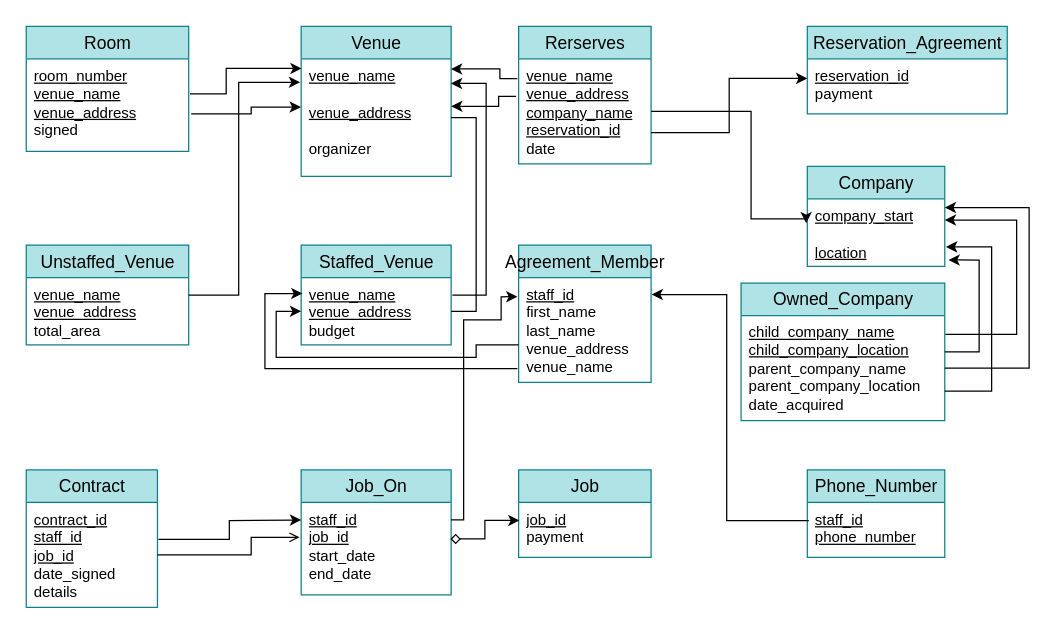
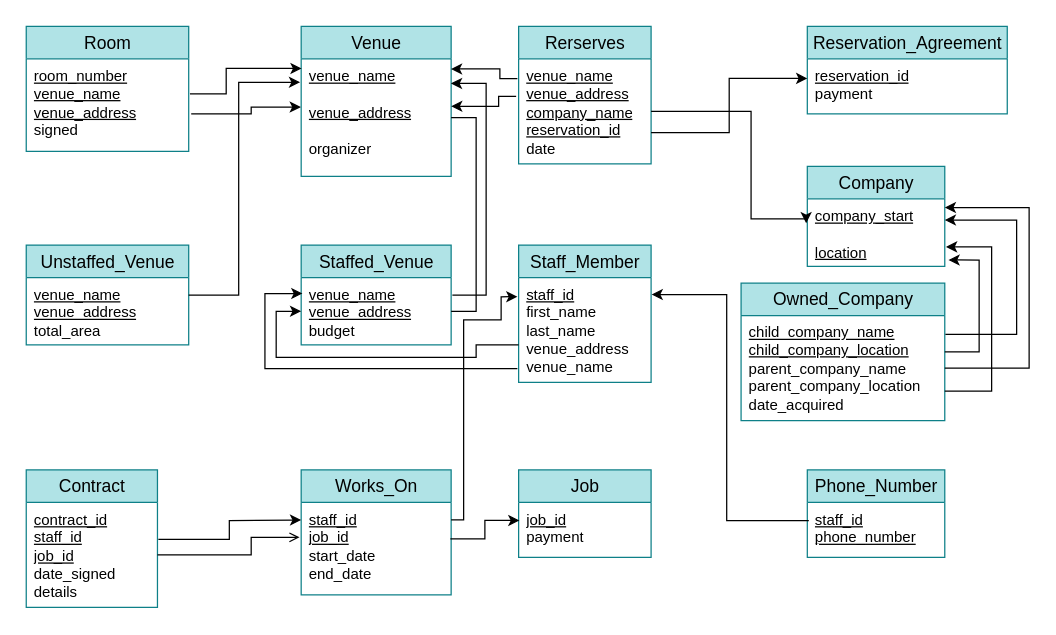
(586, 262) -> (586, 262)
(377, 487) -> (377, 487)
(460, 539) -> (456, 539)
